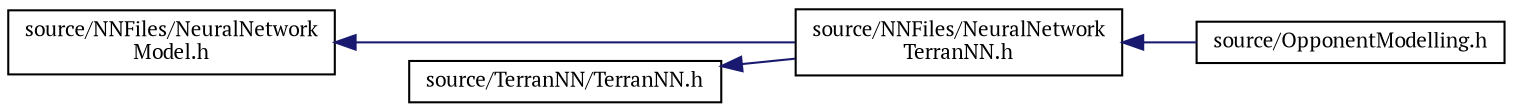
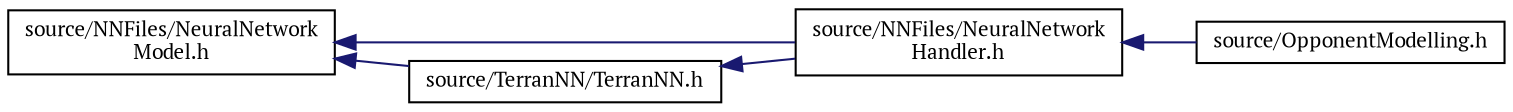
(959, 42) -> (959, 42)
none -> (382, 63)
